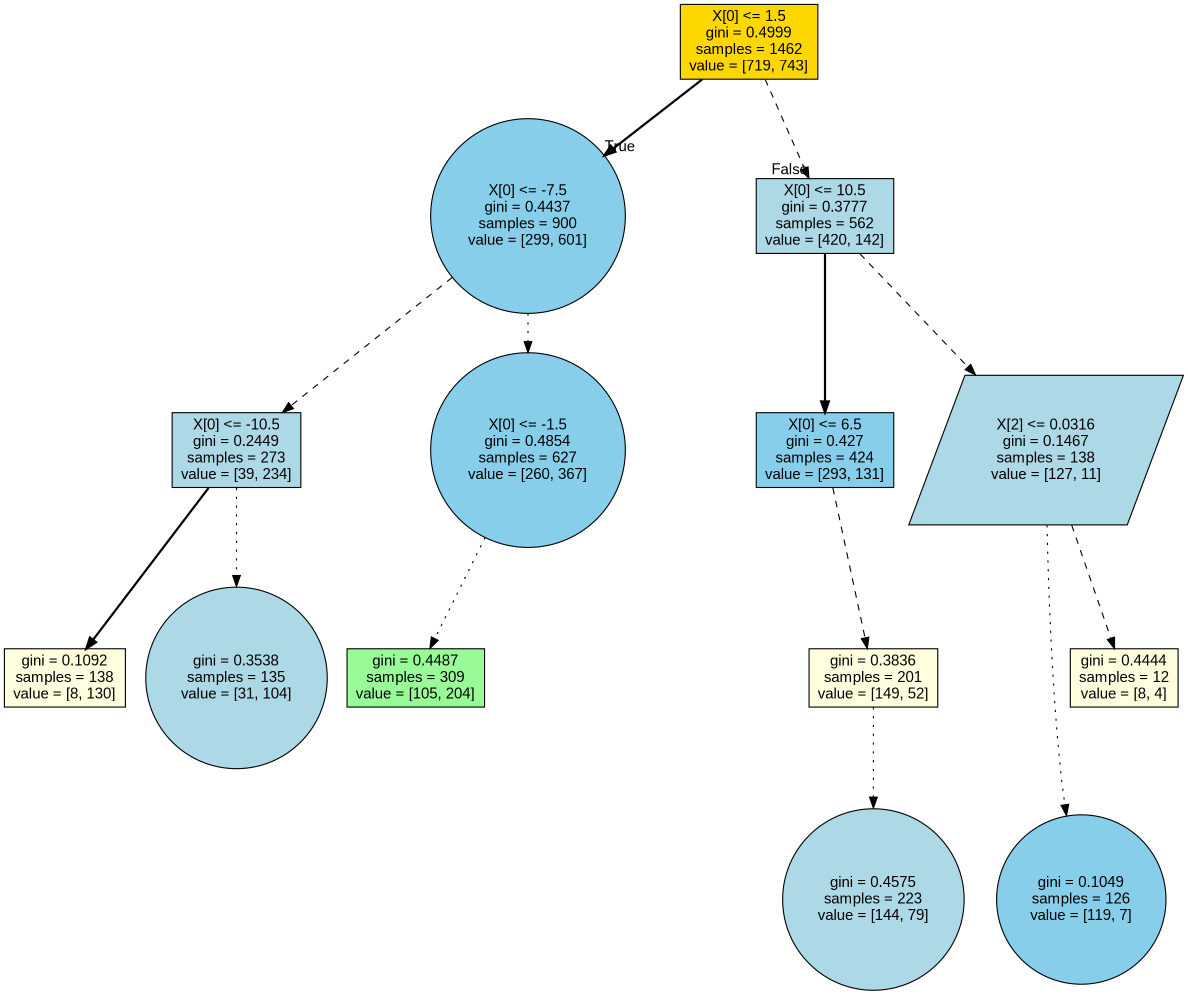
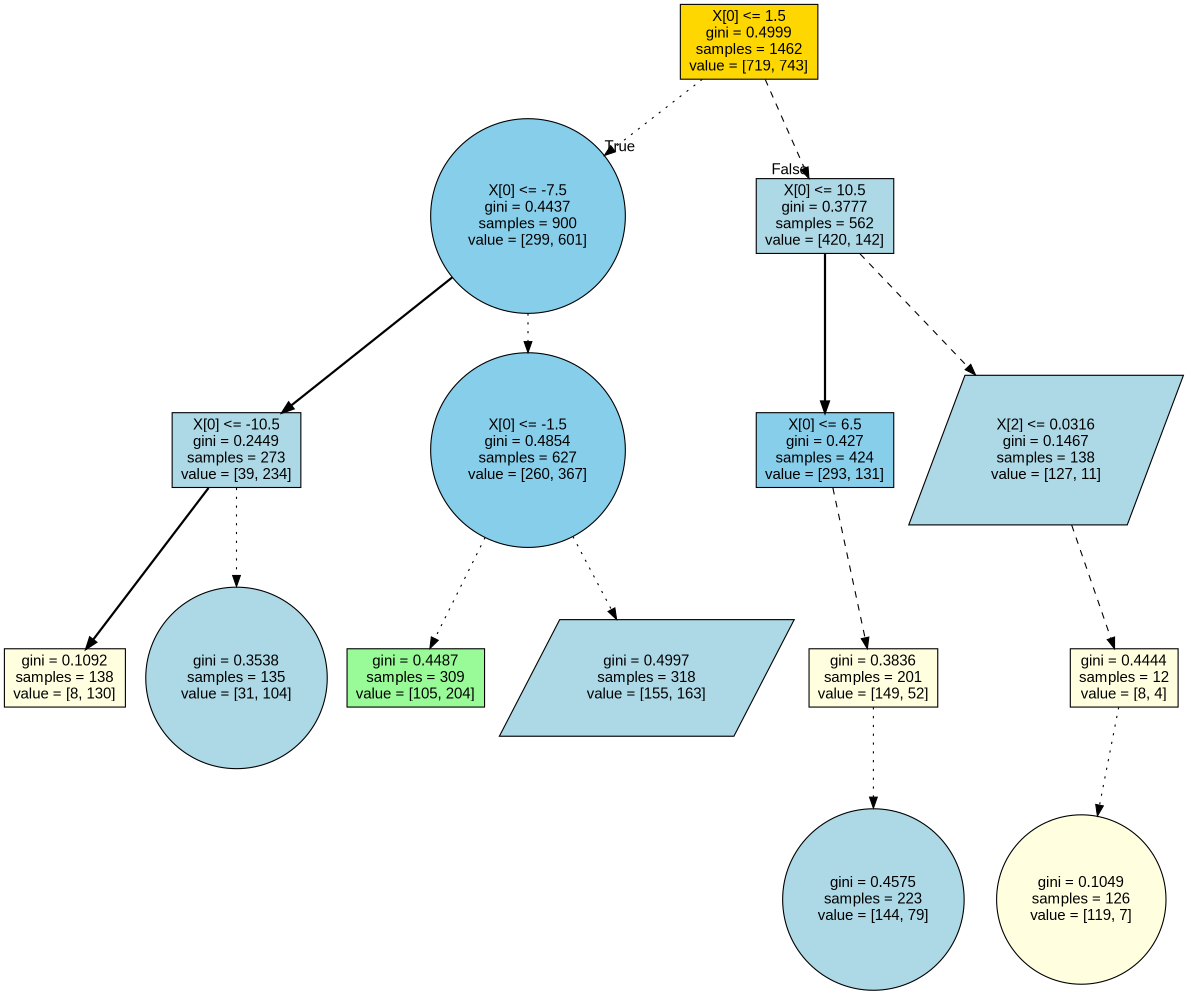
(658, 114) -> (658, 114)
(372, 341) -> (372, 341)
(1052, 665) -> (1109, 756)
none -> (647, 678)
(1081, 900) -> (1081, 900)
